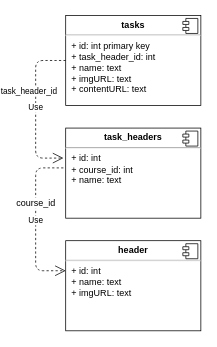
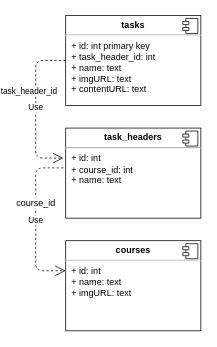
(96, 240) -> (96, 240)
